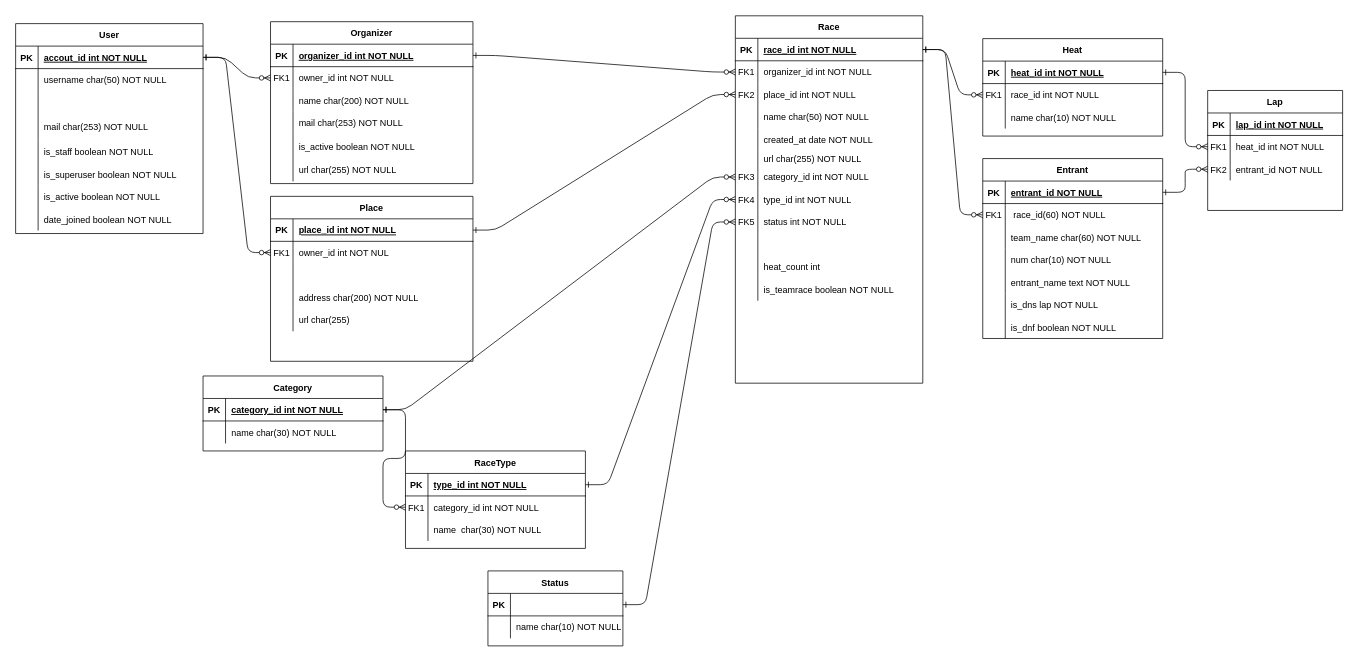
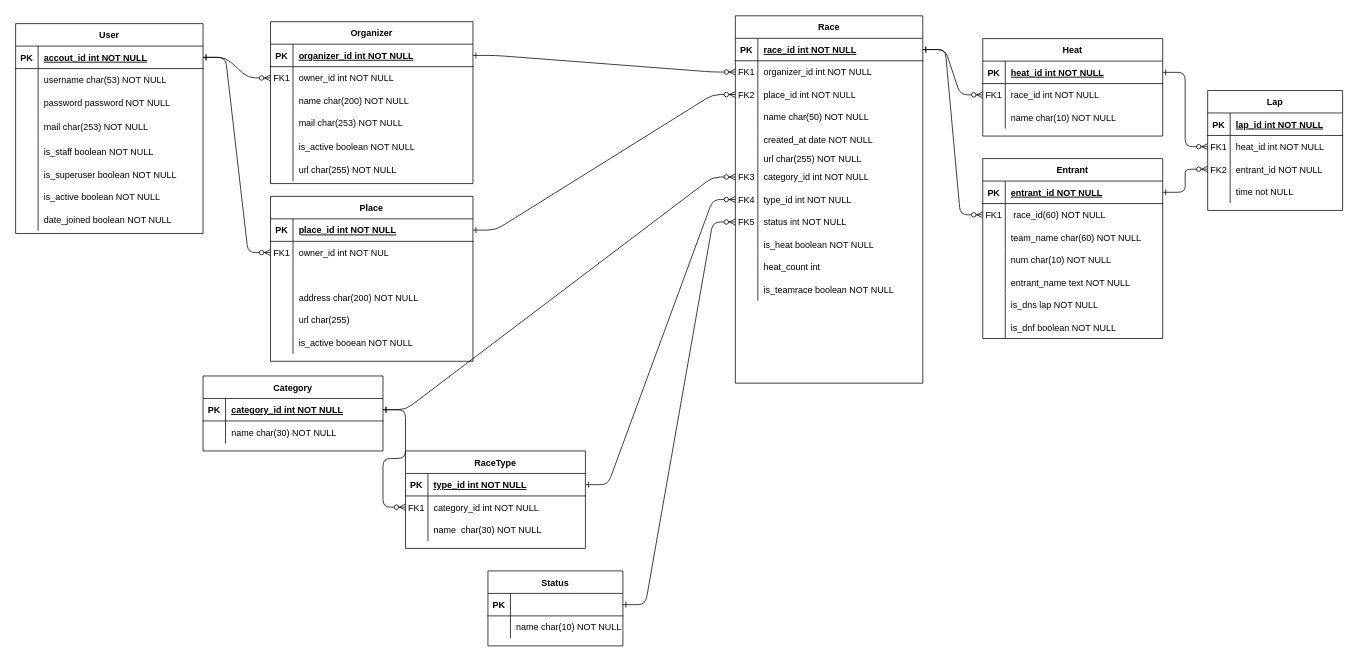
(106, 80) -> (106, 80)
none -> (120, 102)
none -> (1287, 192)
none -> (840, 245)
none -> (383, 343)
